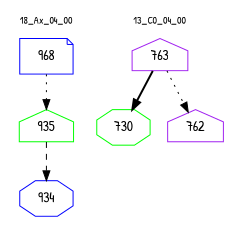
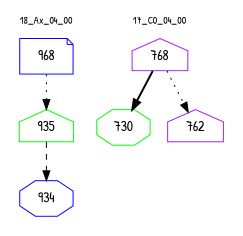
(160, 21) -> (160, 21)
(160, 56) -> (160, 56)
